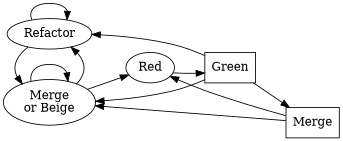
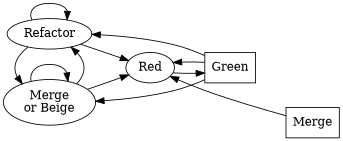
none -> (100, 51)
(268, 93) -> (193, 62)
(195, 114) -> none
